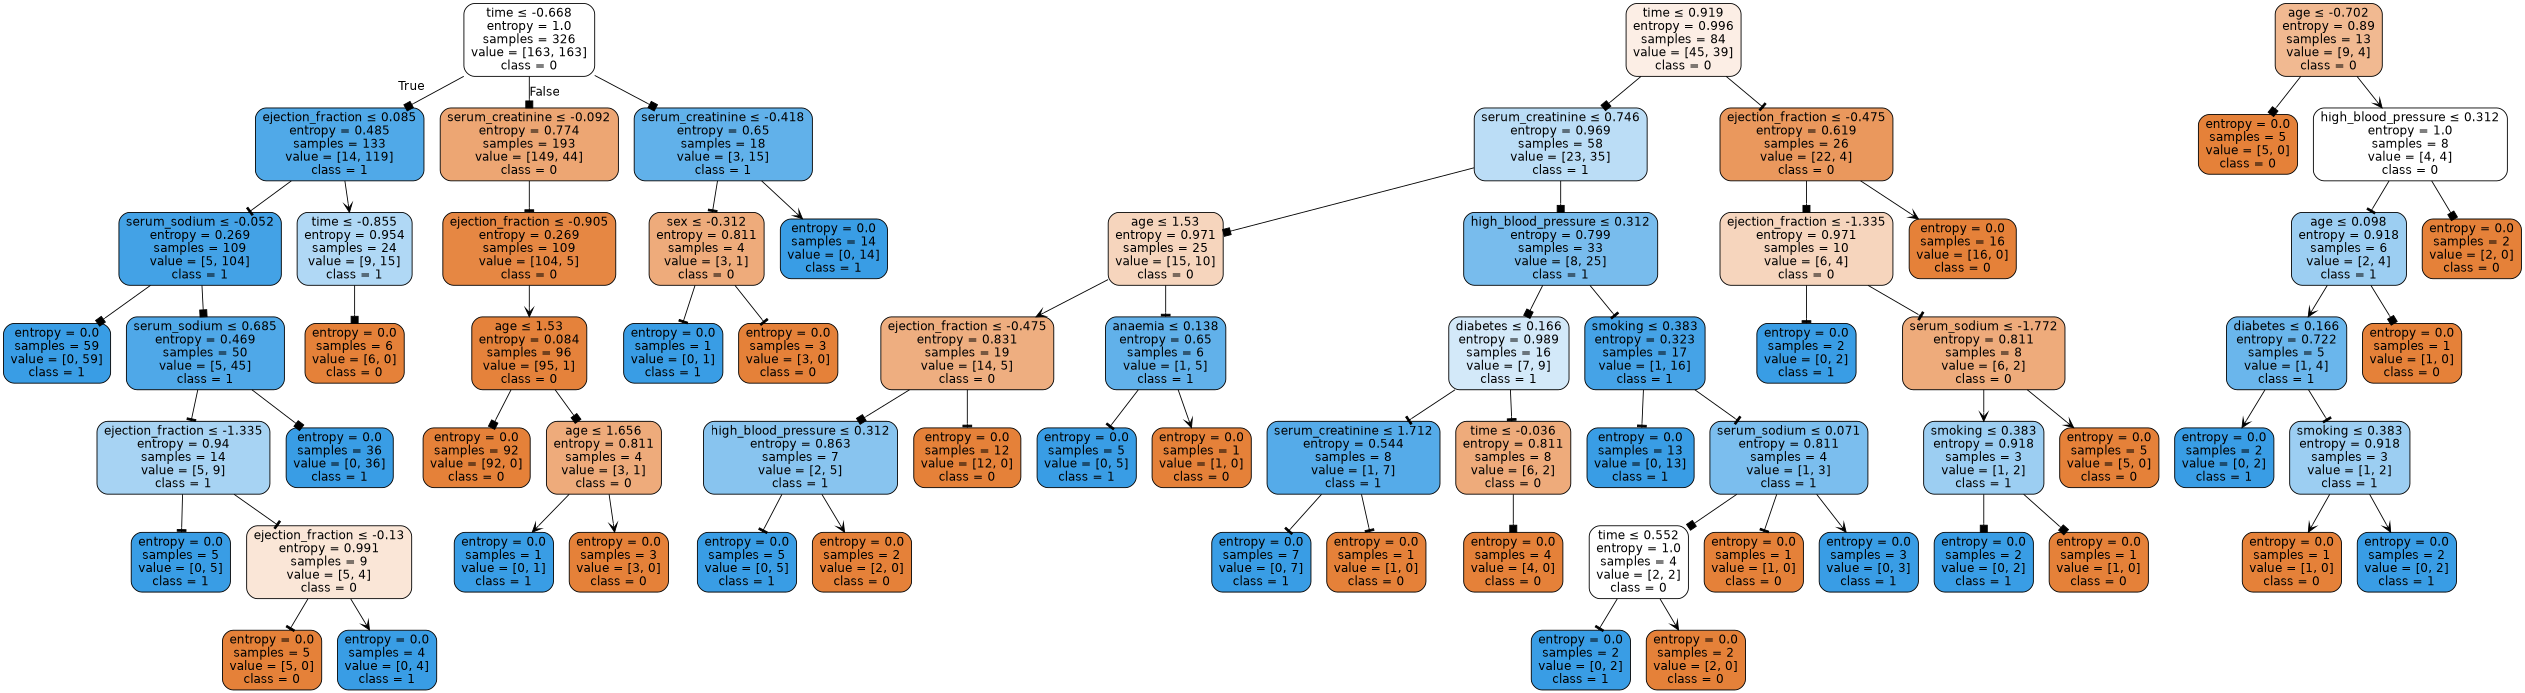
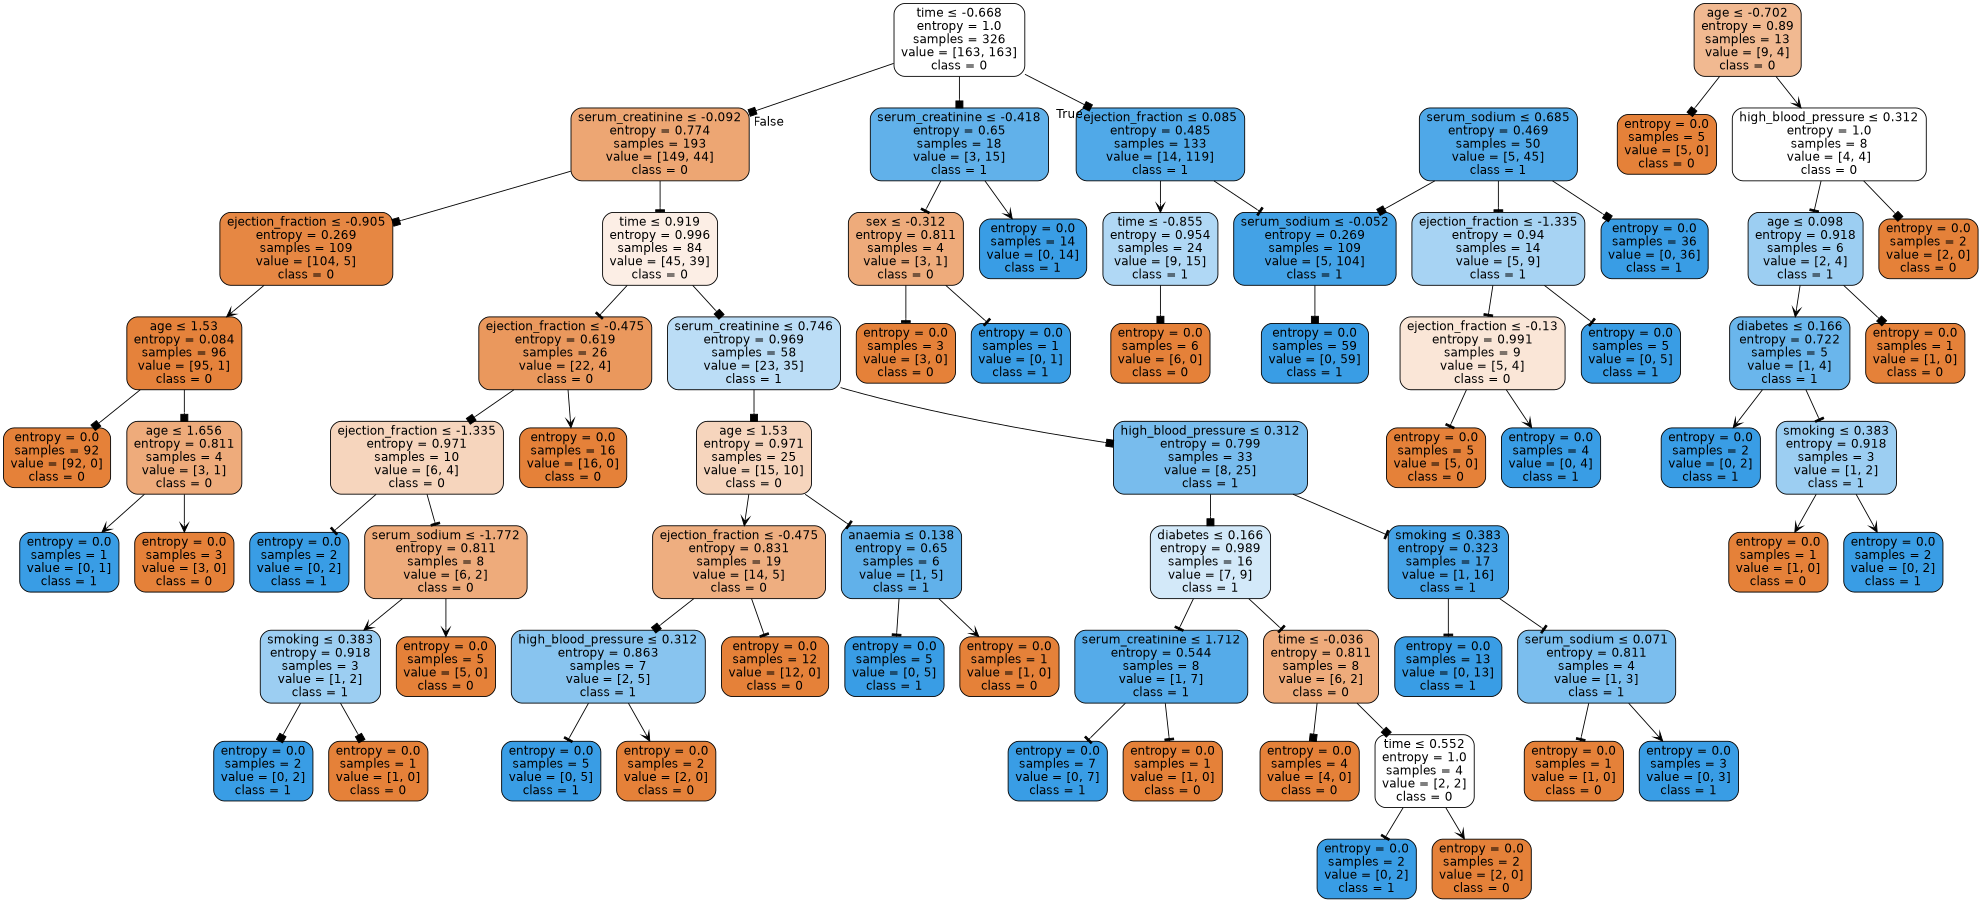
(529, 194) -> (486, 196)
none -> (660, 194)
(203, 297) -> (1410, 194)
(1716, 508) -> (1370, 716)
